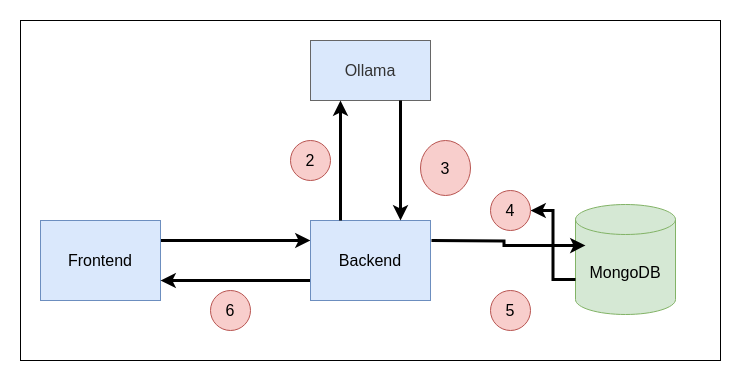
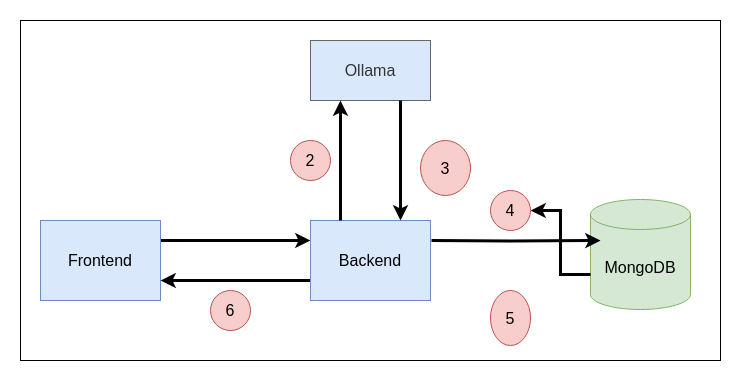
(626, 260) -> (641, 255)
(511, 311) -> (511, 318)
